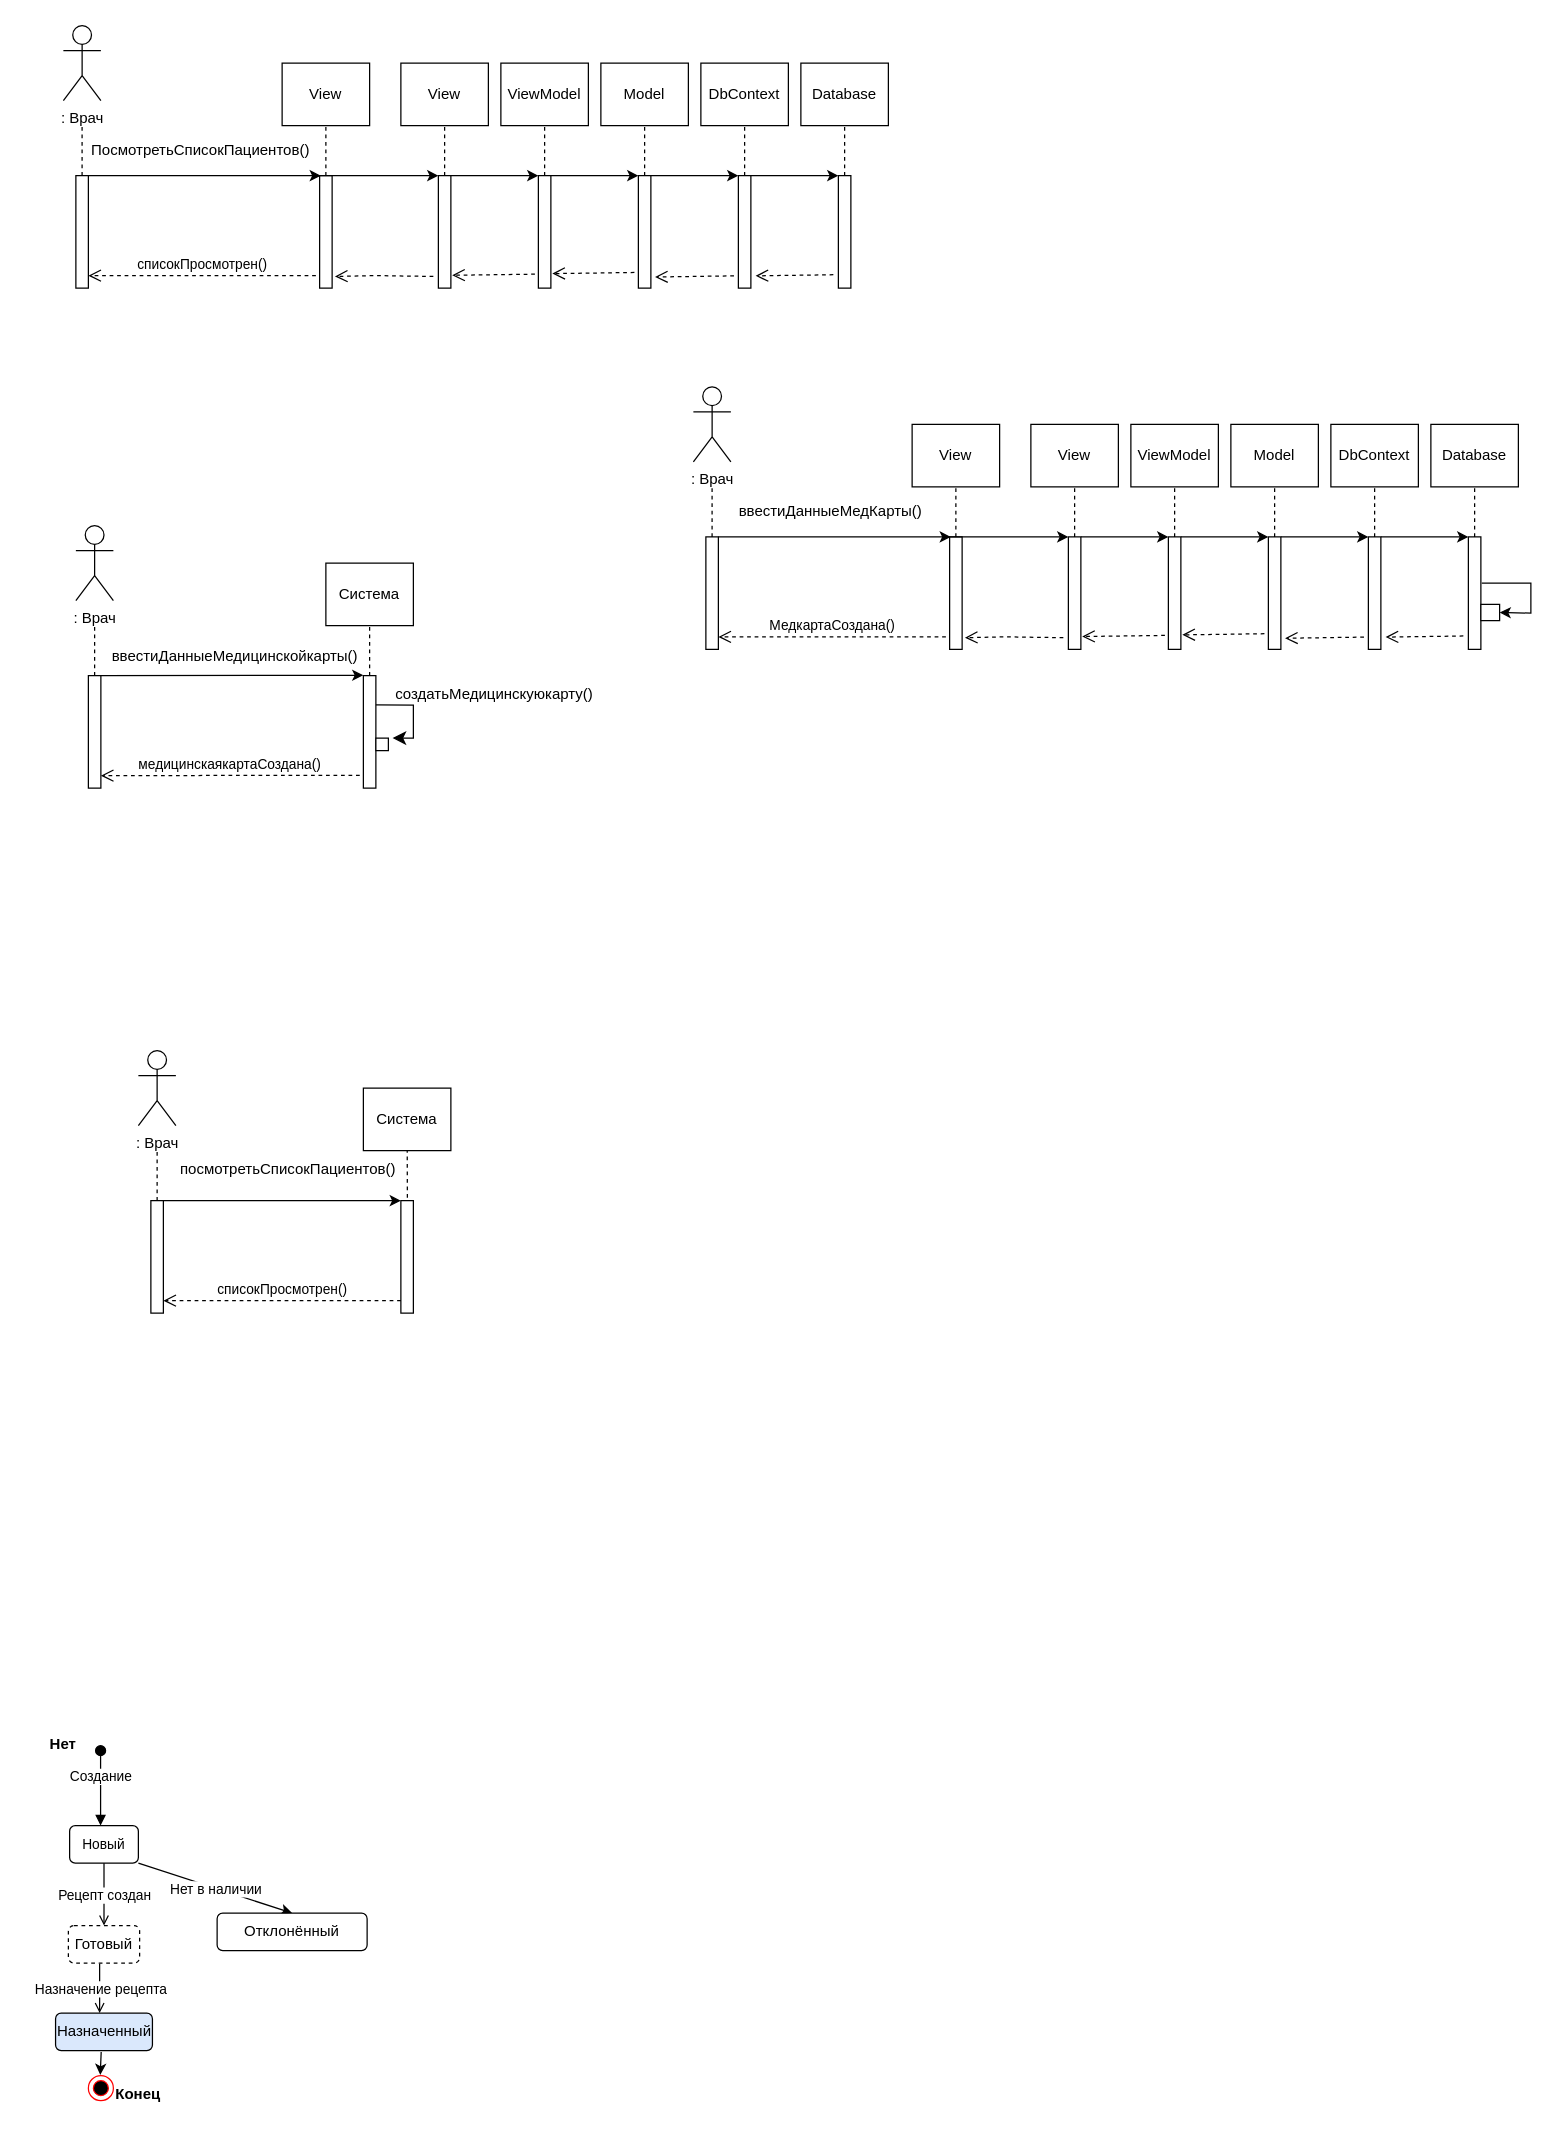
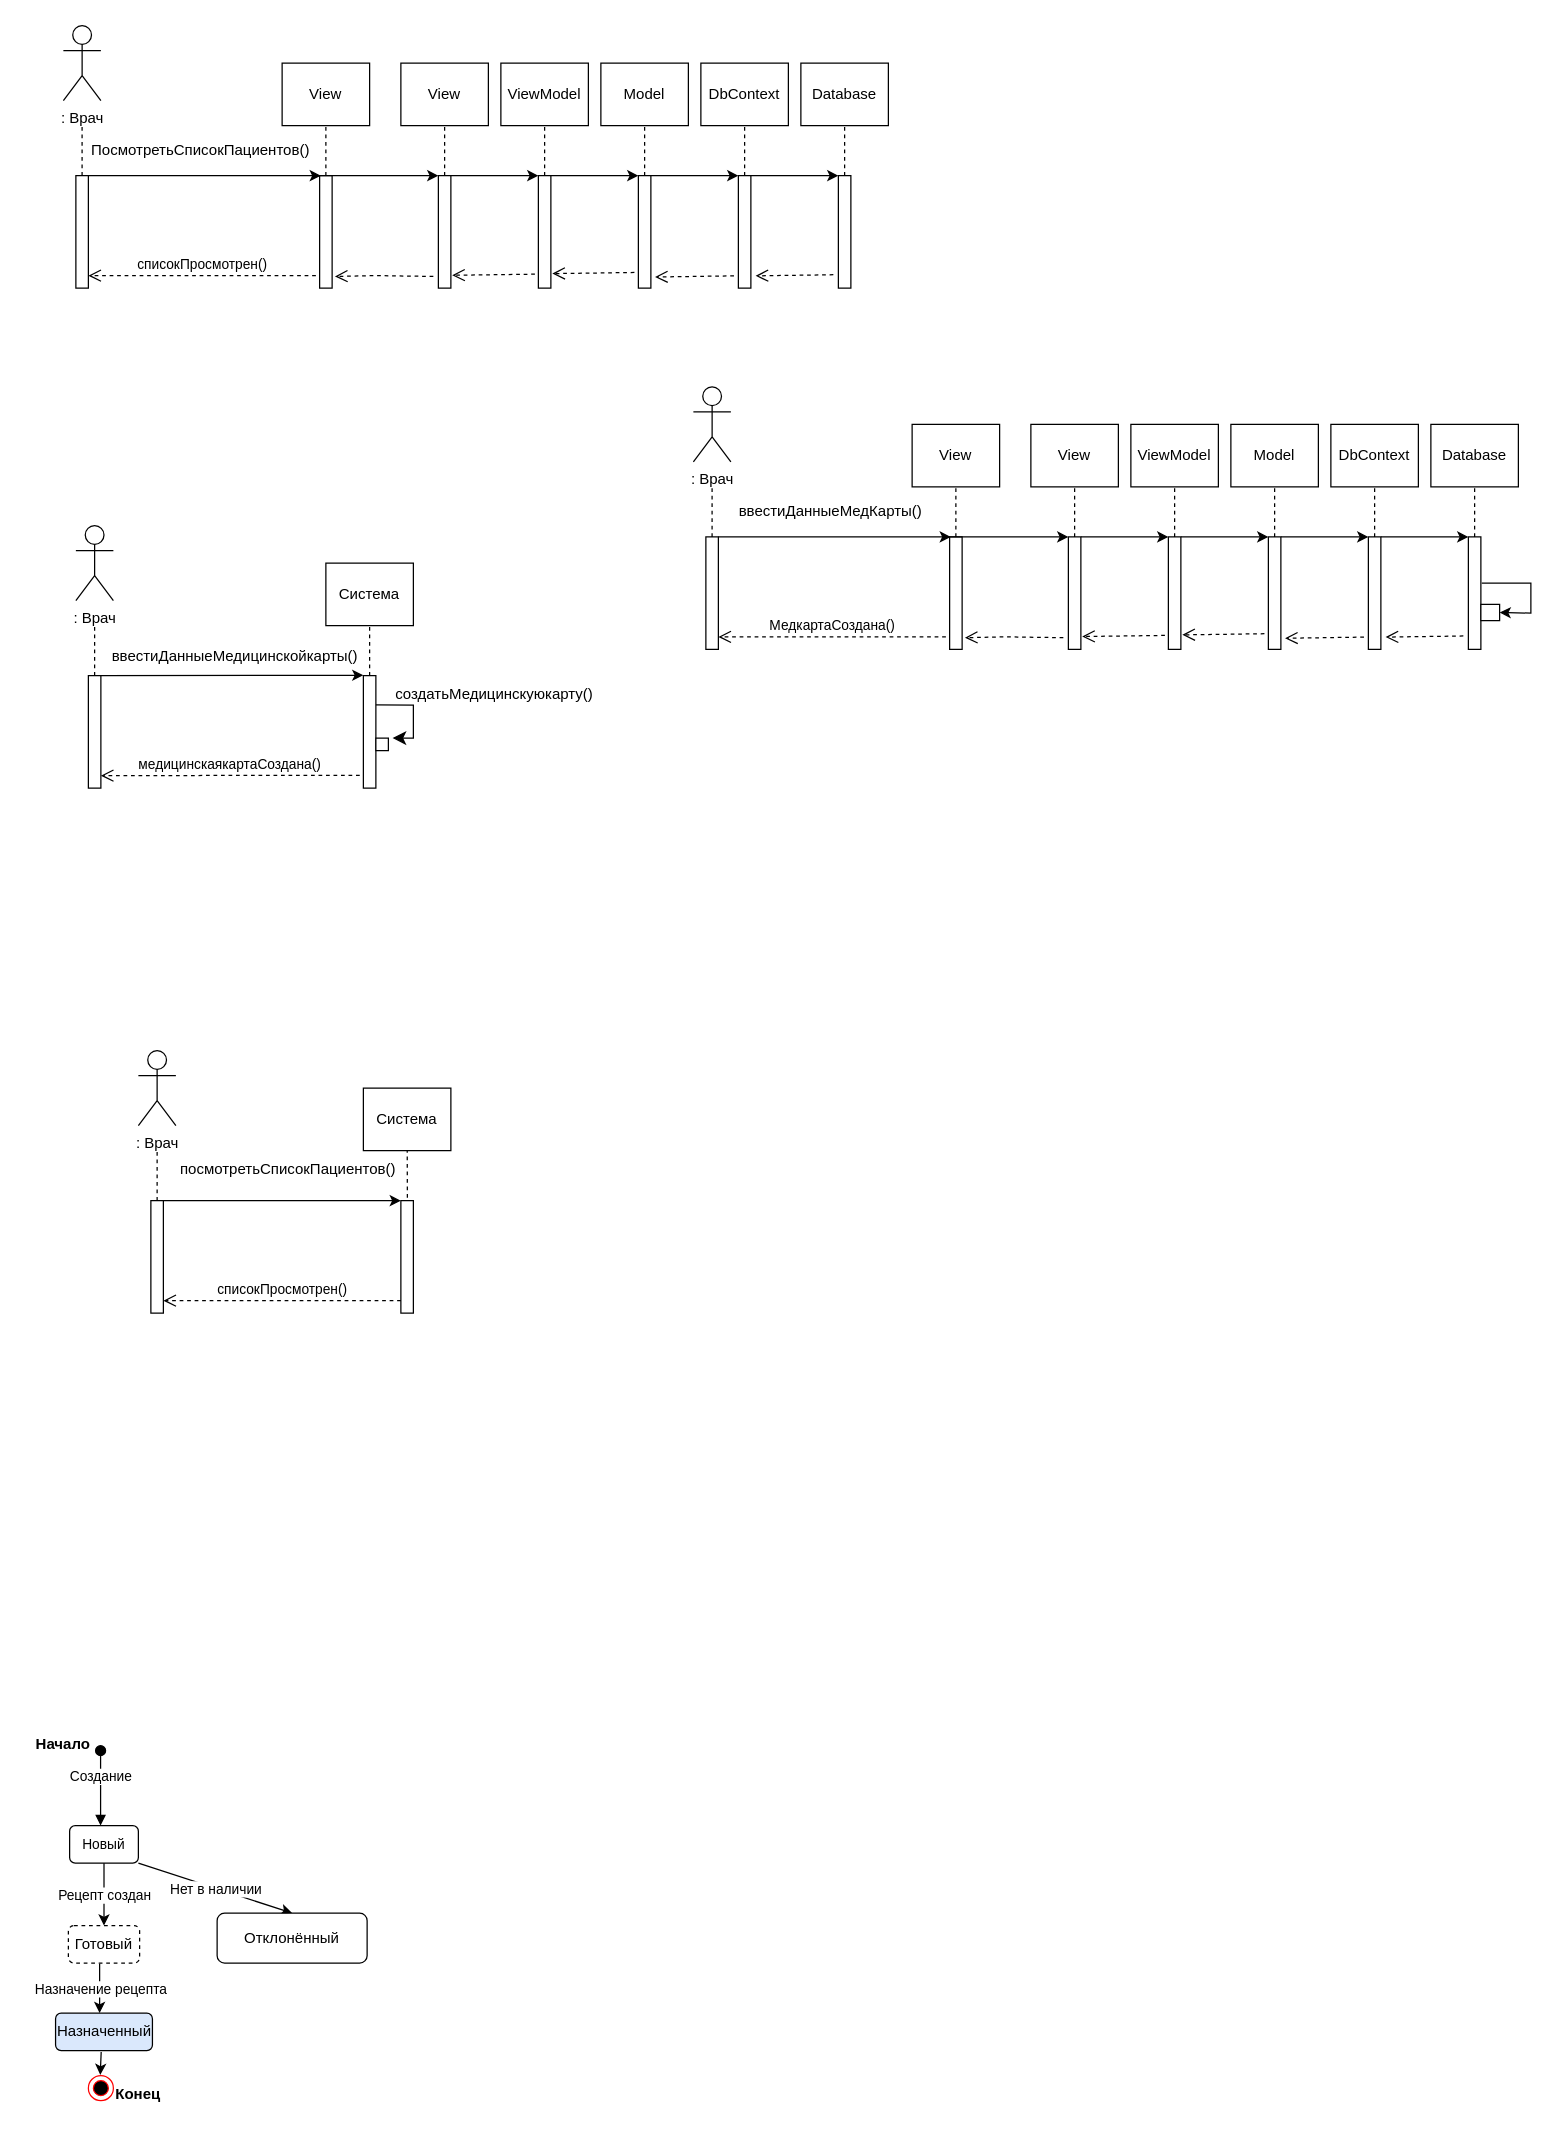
(63, 1744) -> (63, 1744)
(104, 1917) -> (104, 1916)
(292, 1932) -> (292, 1938)
(99, 2005) -> (99, 2003)
